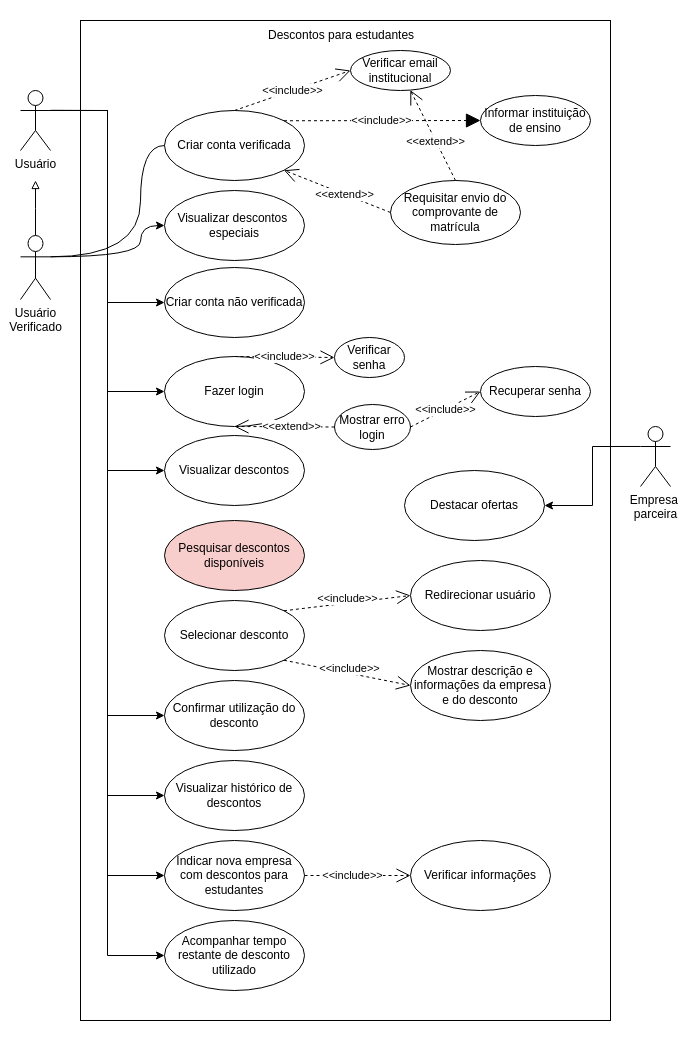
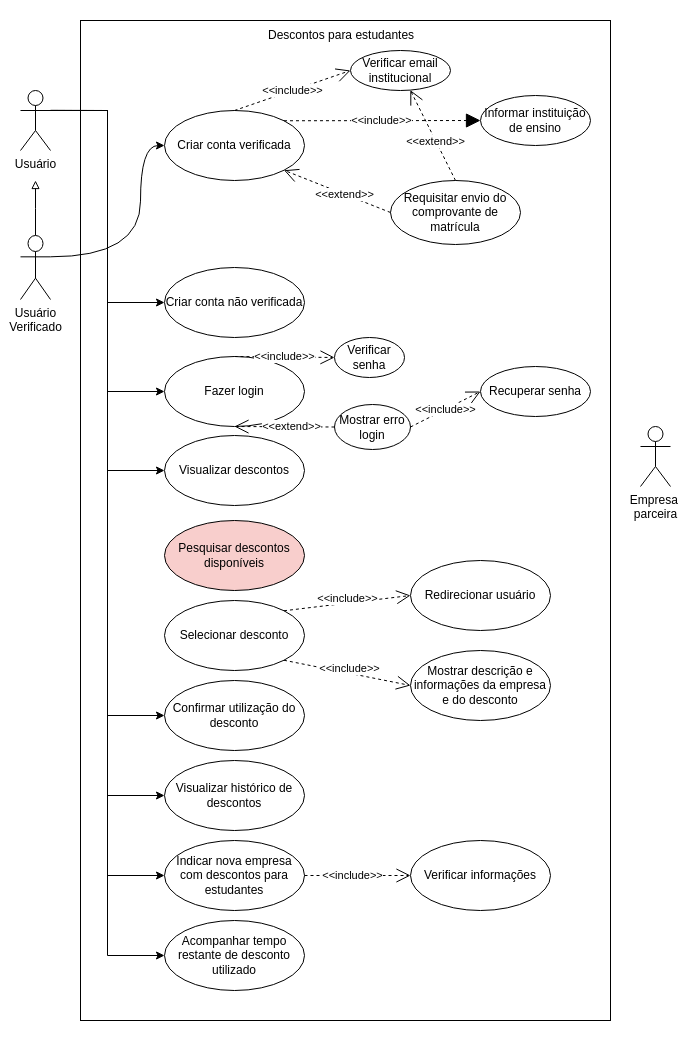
(148, 157) -> (145, 158)
(235, 226) -> none
(118, 253) -> none
(593, 474) -> none
(475, 506) -> none
